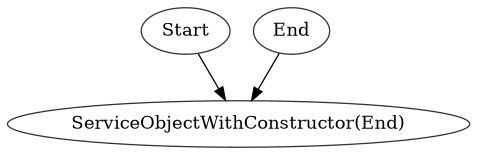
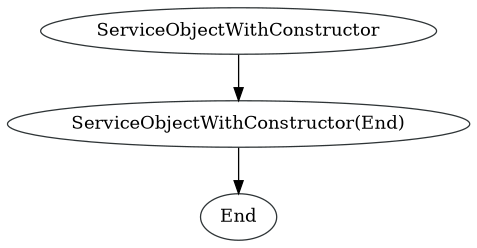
(186, 31) -> (239, 31)
(269, 71) -> (239, 164)
